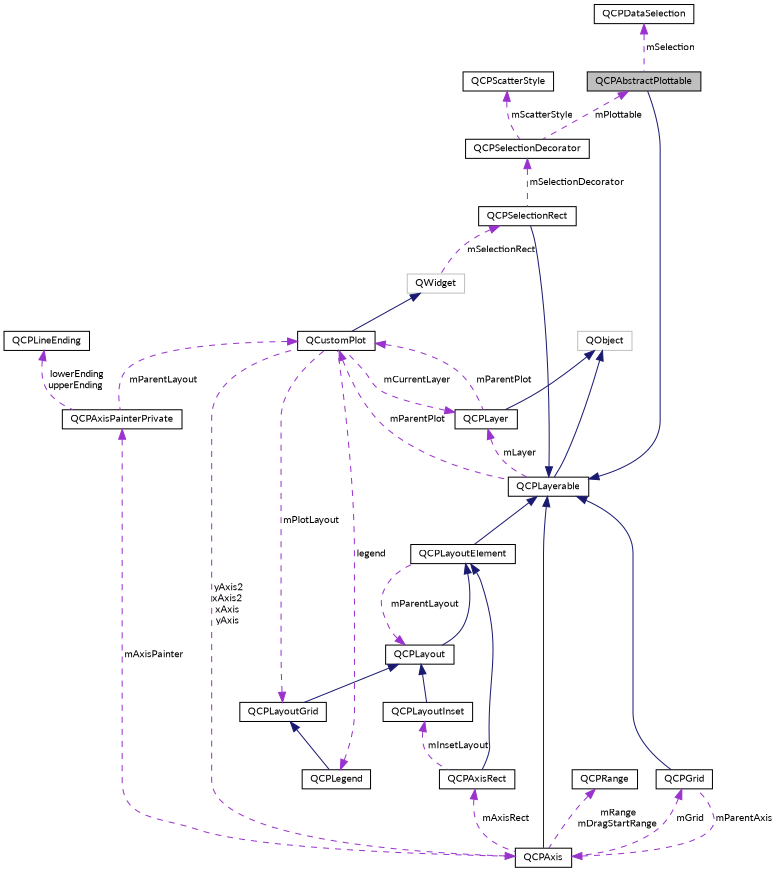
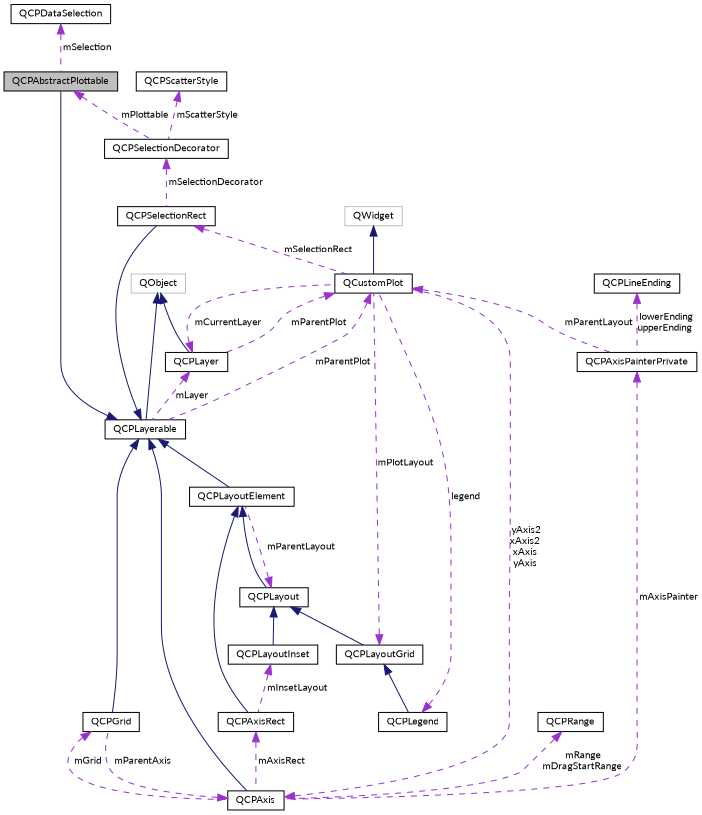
(462, 247) -> (275, 251)
